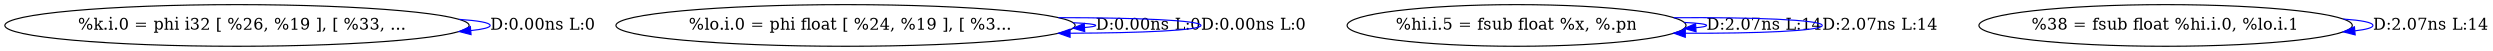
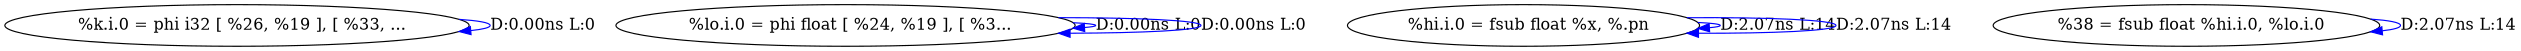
(1517, 25) -> (1523, 25)
(2166, 25) -> (2186, 25)
